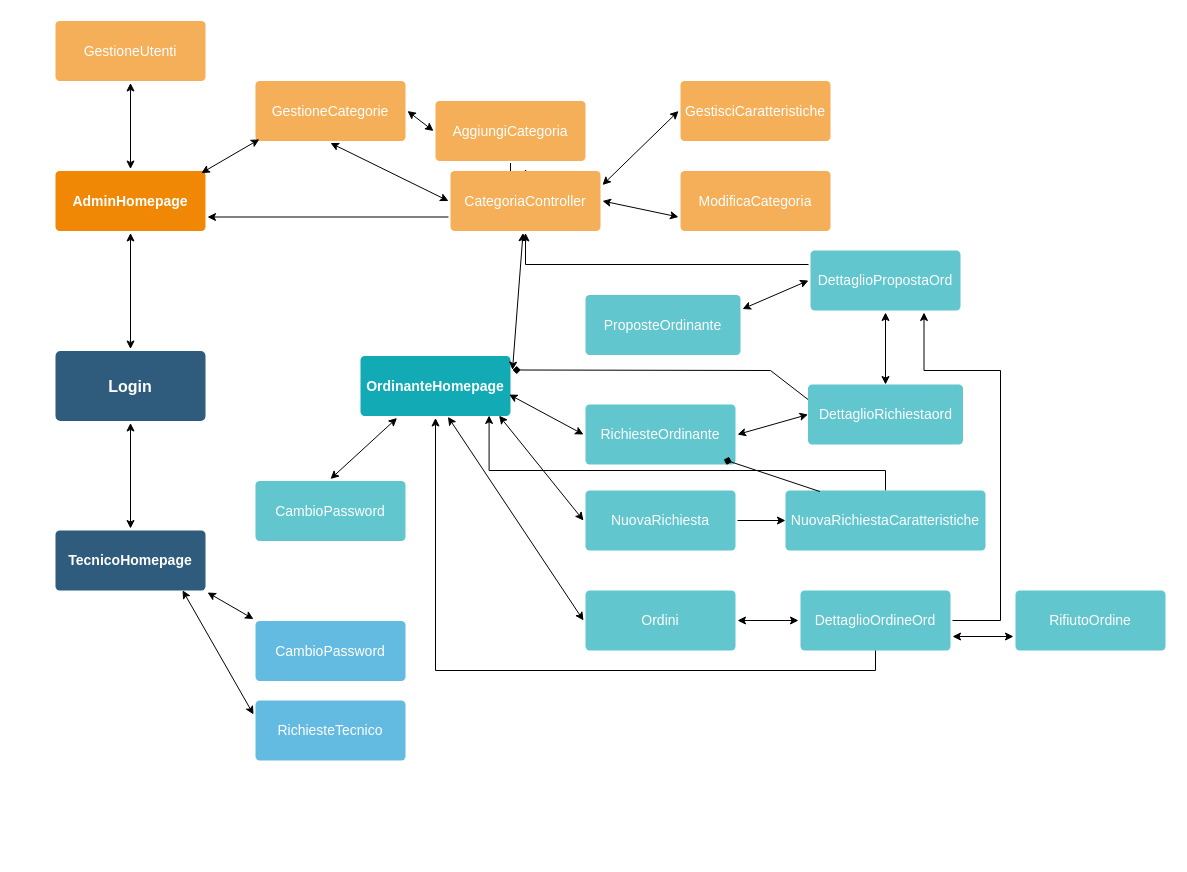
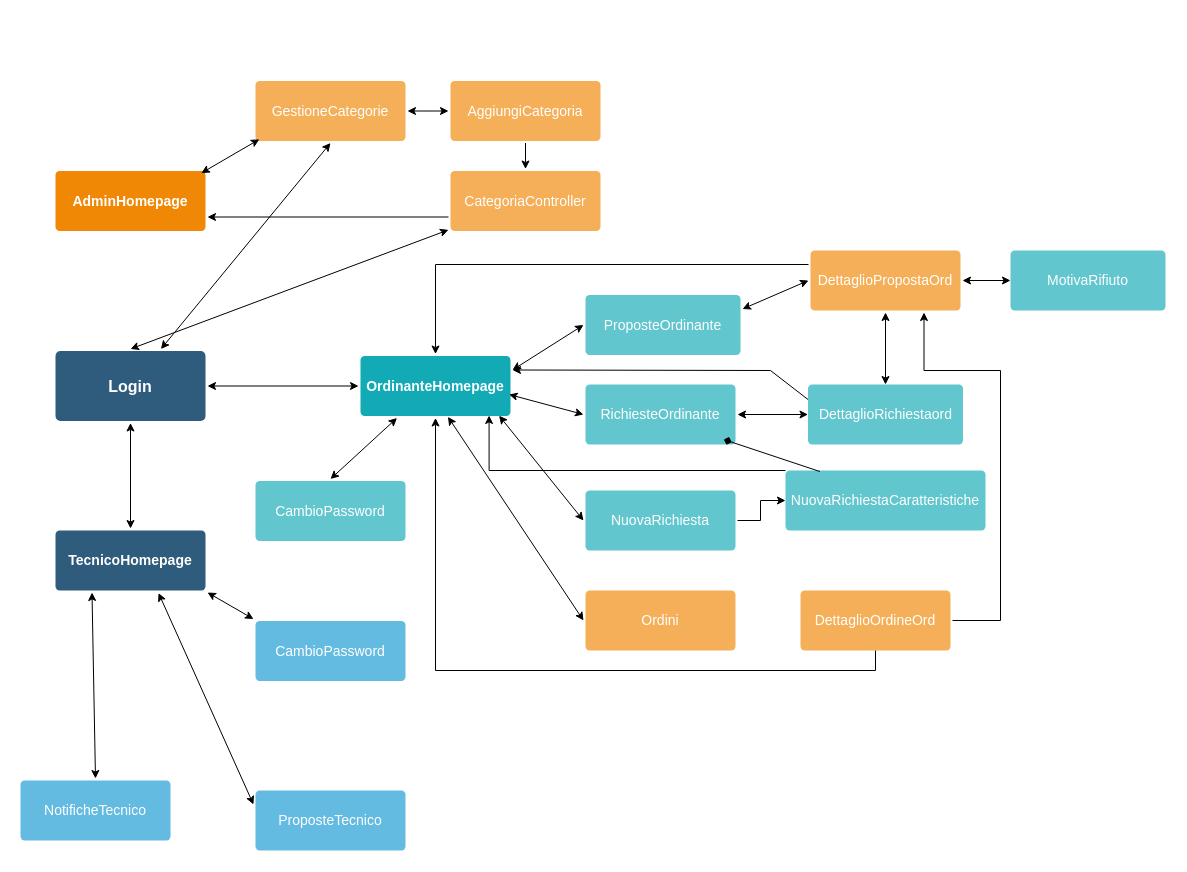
(131, 51) -> none
(756, 111) -> none
(131, 127) -> none
(511, 131) -> (526, 111)
(641, 148) -> none
(390, 172) -> (246, 246)
(756, 201) -> none
(641, 209) -> none
(526, 252) -> (440, 265)
(886, 281) -> (886, 281)
none -> (986, 281)
none -> (1088, 281)
(131, 292) -> (310, 282)
(518, 302) -> (548, 348)
(521, 370) -> (521, 370)
none -> (283, 386)
(661, 435) -> (661, 415)
(886, 521) -> (886, 501)
(661, 621) -> (661, 621)
(768, 621) -> none
(876, 621) -> (876, 621)
(1091, 621) -> none
(983, 637) -> none
(218, 652) -> none
none -> (94, 686)
none -> (206, 699)
(331, 731) -> none
none -> (96, 811)
none -> (331, 821)
